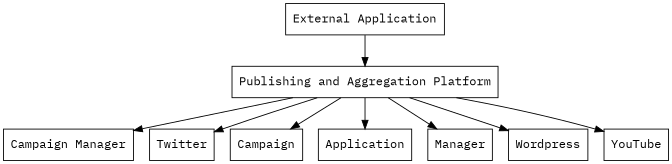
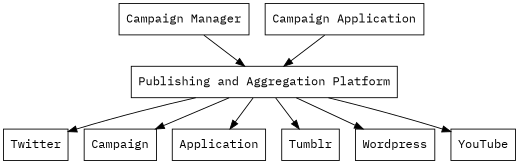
(365, 19) -> (345, 19)
(218, 113) -> (221, 48)
(460, 145) -> (311, 145)
